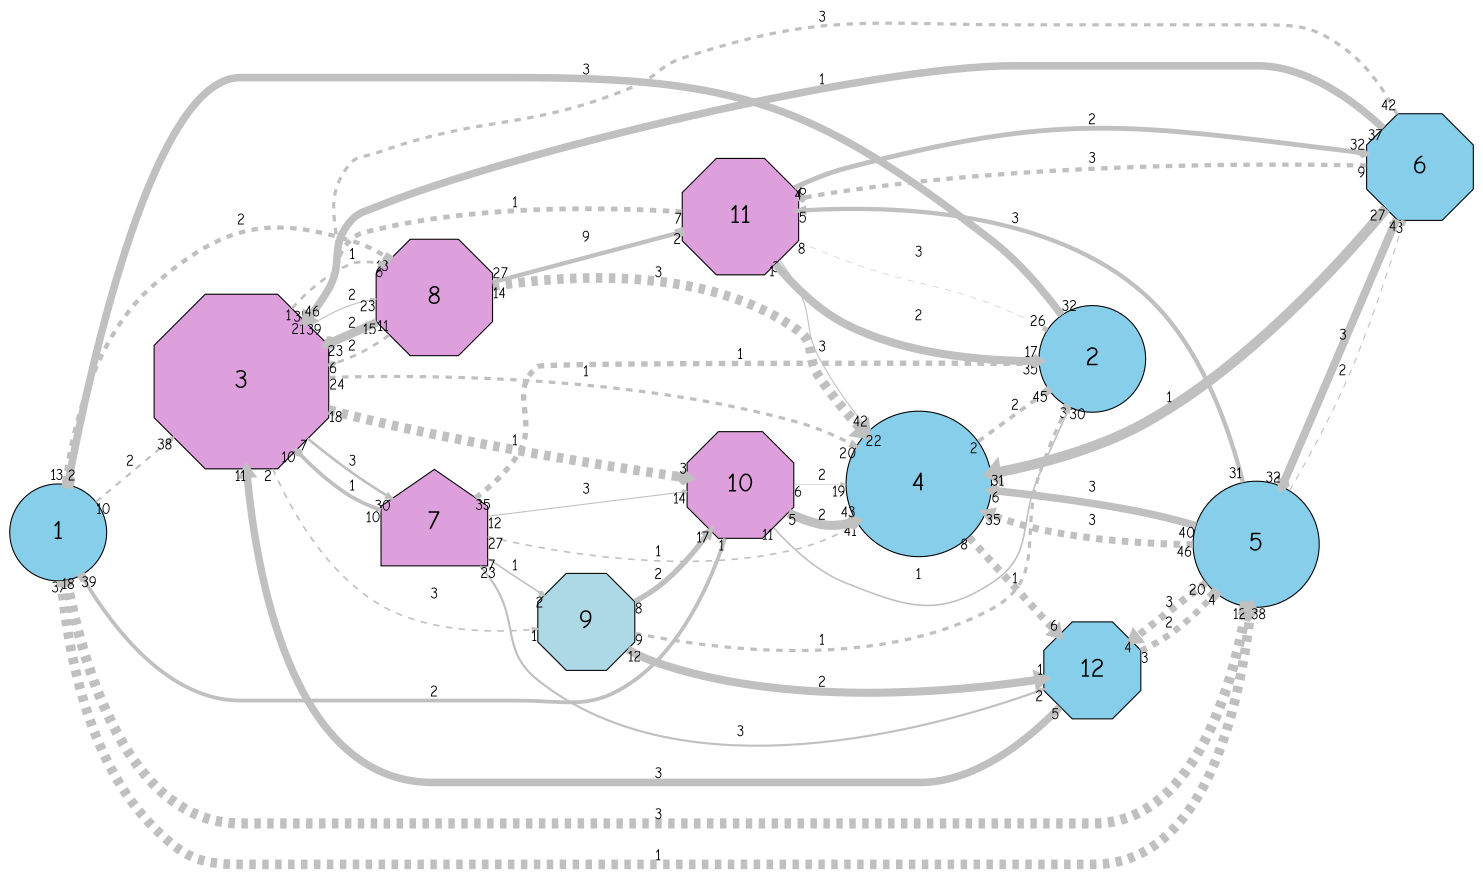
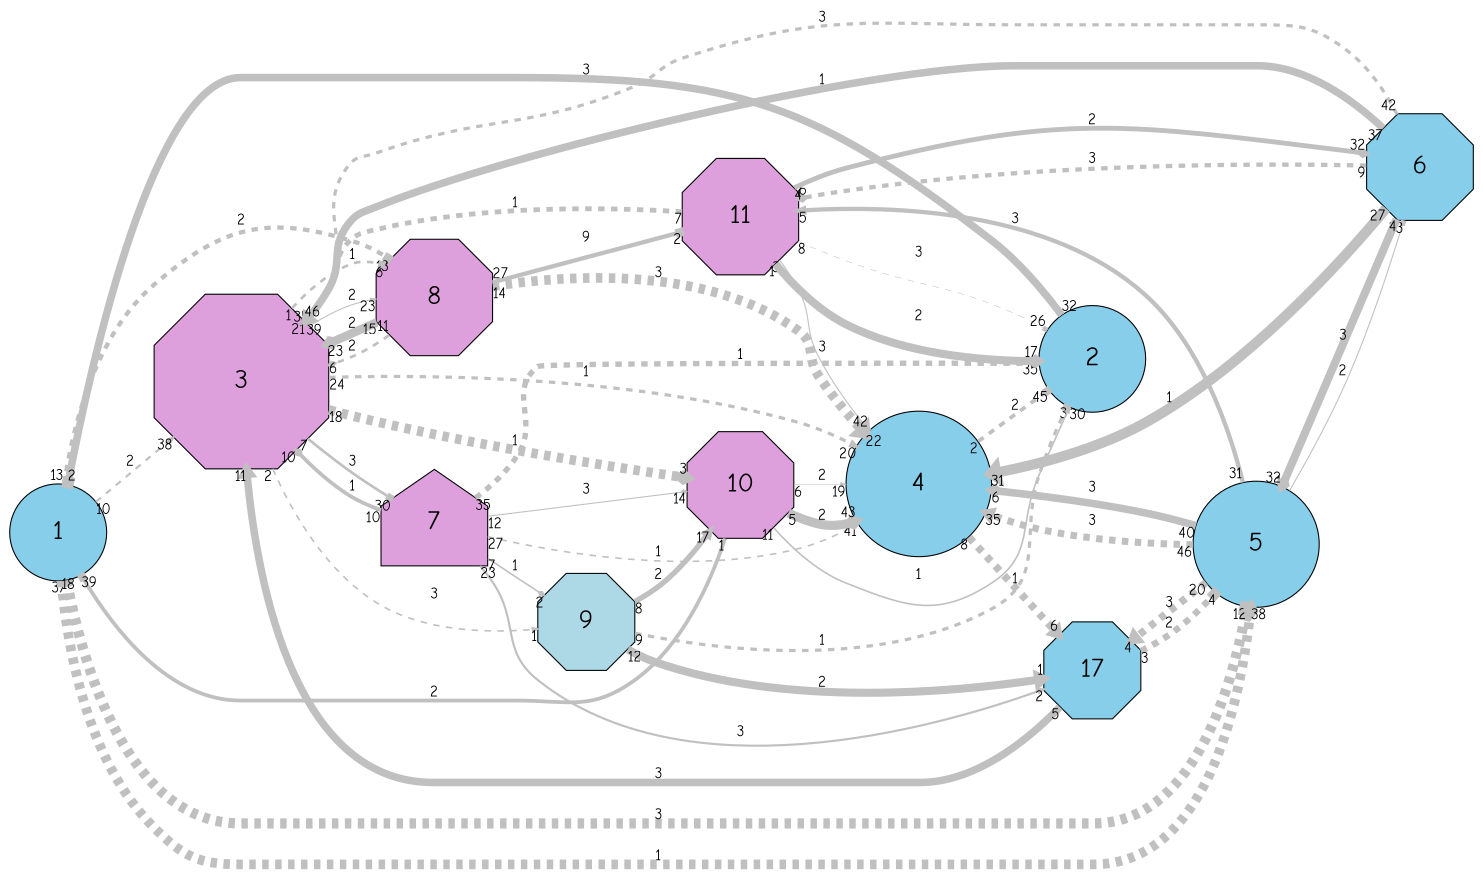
(1355, 362) -> (1355, 362)
(346, 469) -> (346, 469)
(1092, 670) -> (1092, 670)
